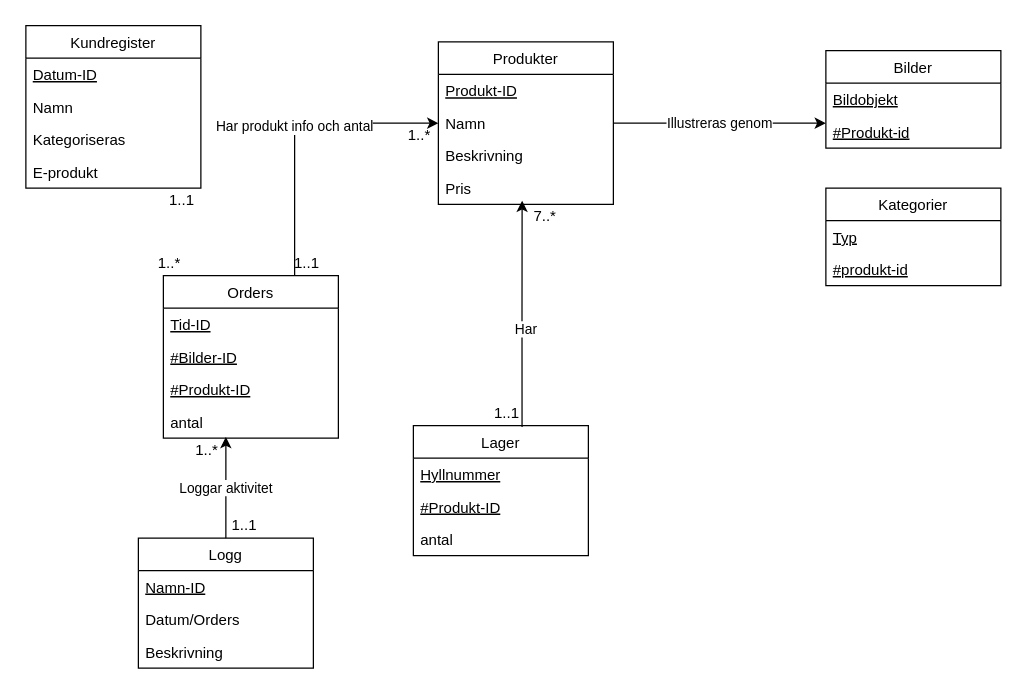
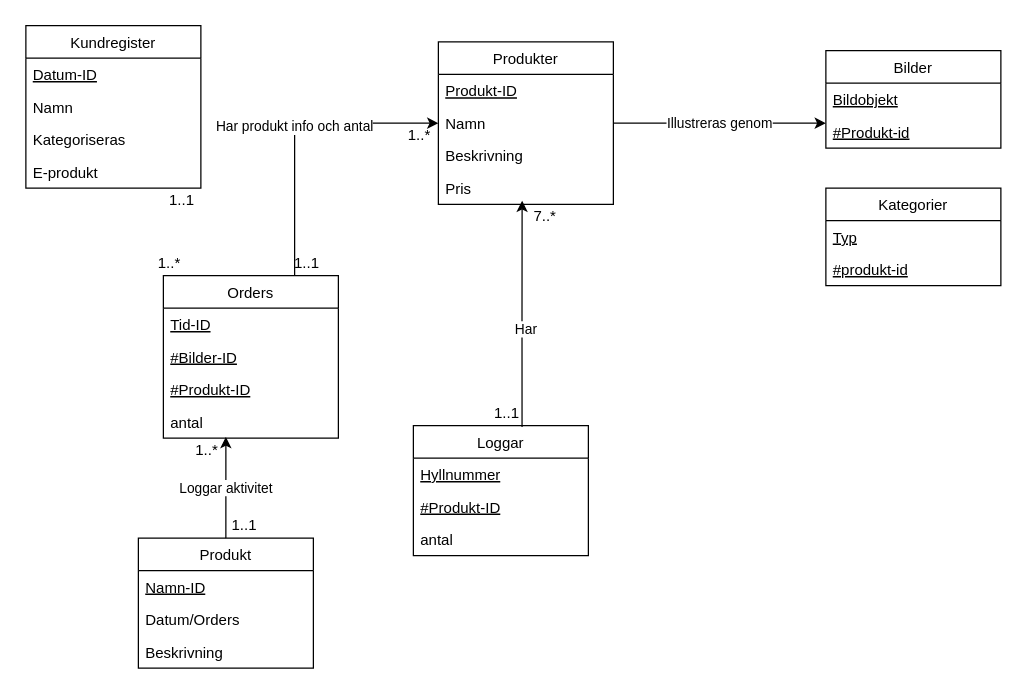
(500, 443) -> (500, 443)
(225, 555) -> (225, 555)
